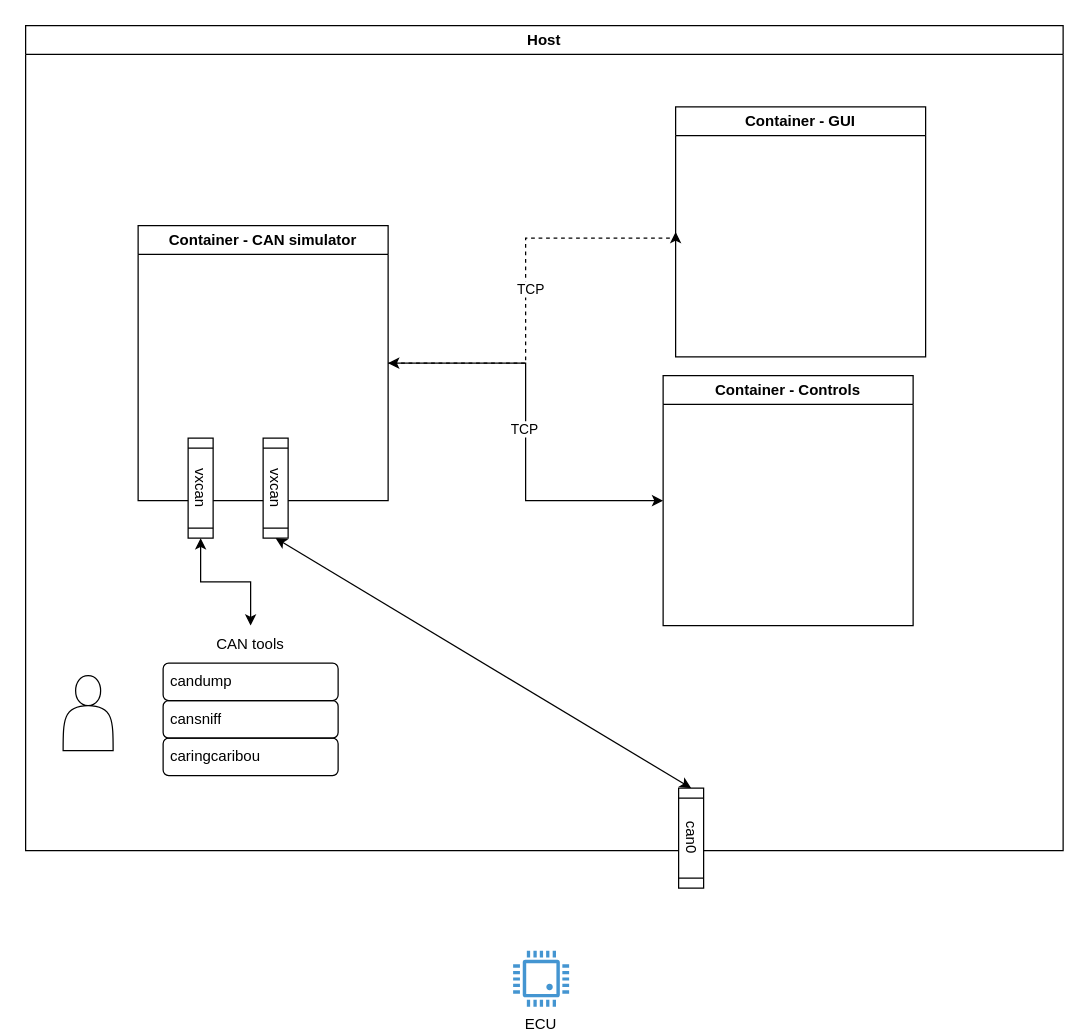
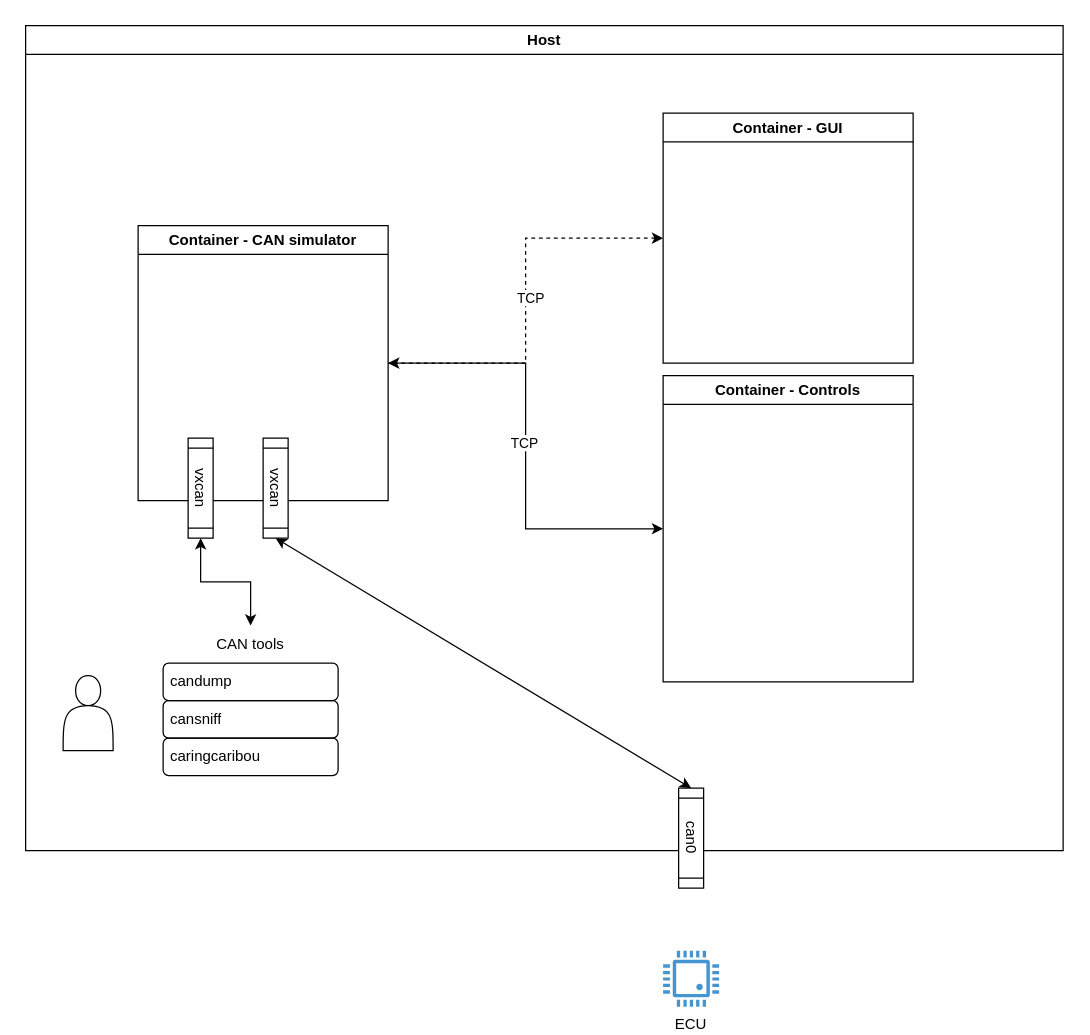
(801, 232) -> (788, 238)
(788, 501) -> (788, 529)
(541, 979) -> (691, 979)
